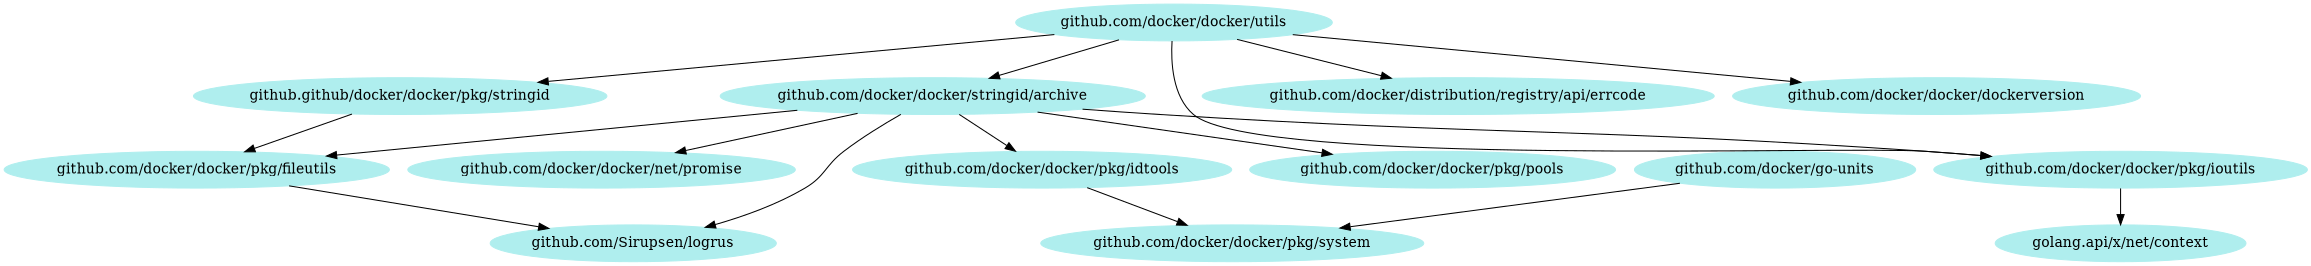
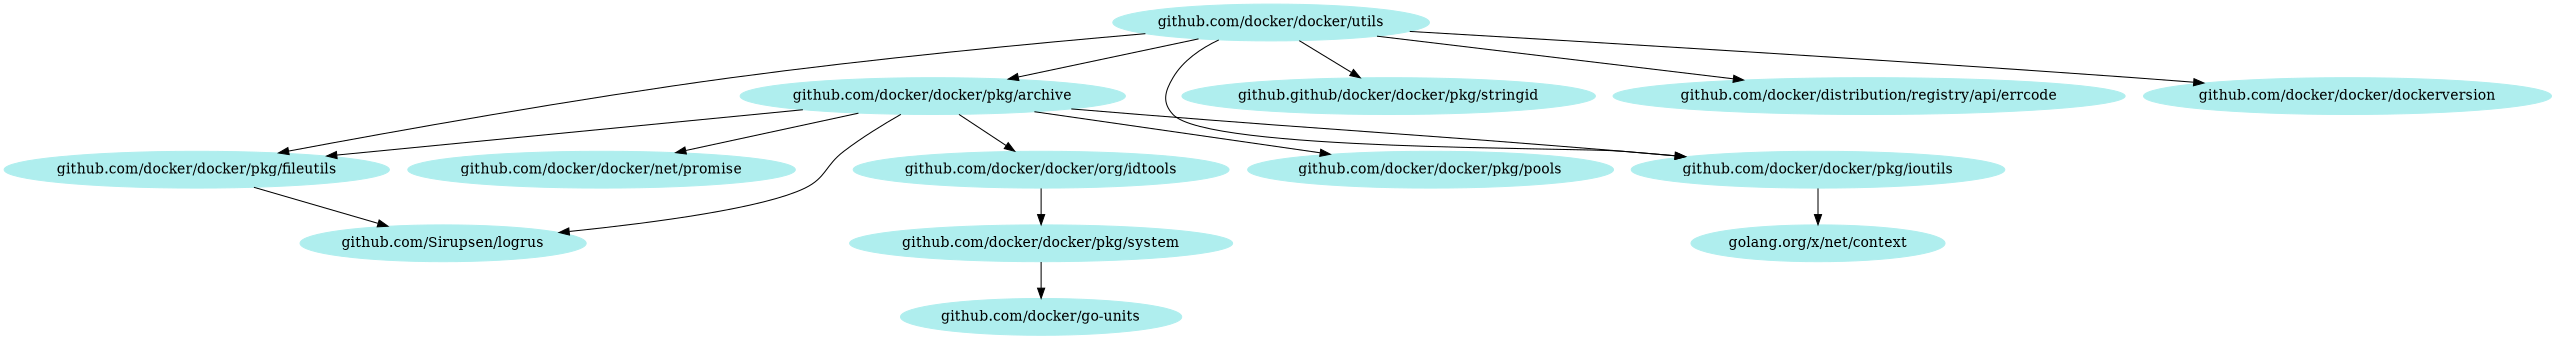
(933, 96) -> (933, 96)
(303, 131) -> (715, 80)
(1042, 170) -> (1041, 170)
(1515, 205) -> (1041, 275)
(2121, 243) -> (1818, 243)
